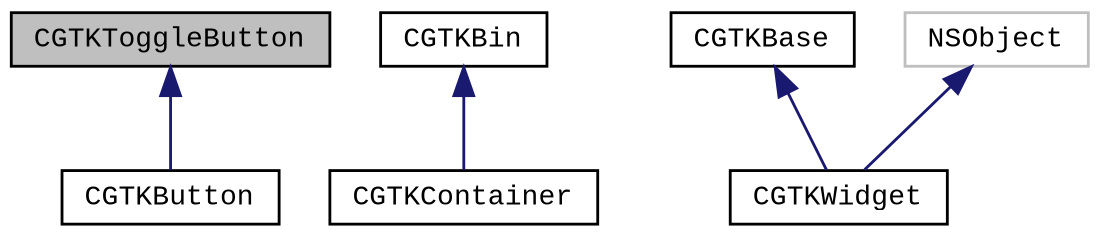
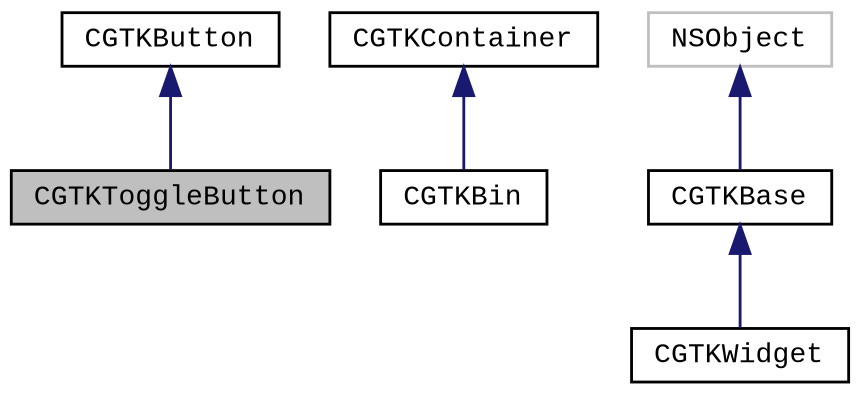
(908, 128) -> (740, 133)
(171, 133) -> (171, 133)
(464, 133) -> (464, 133)
